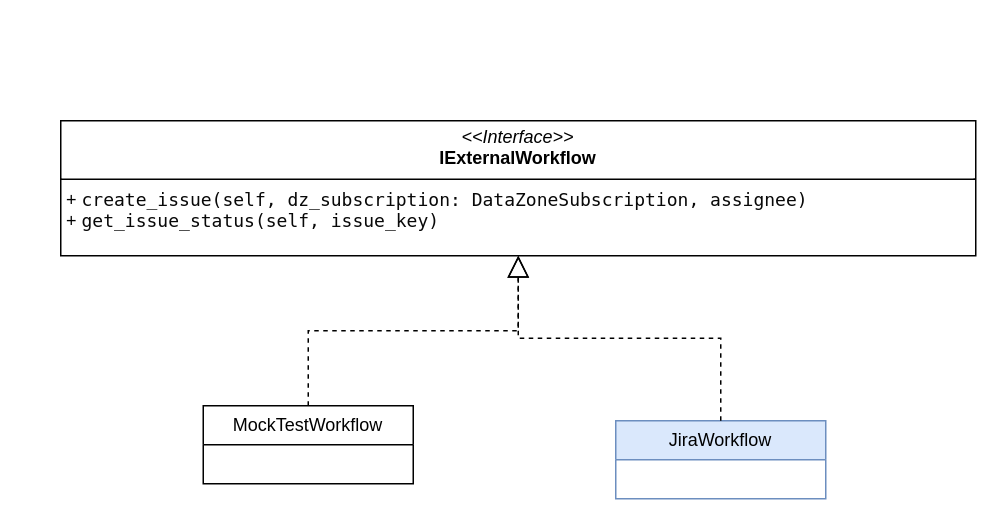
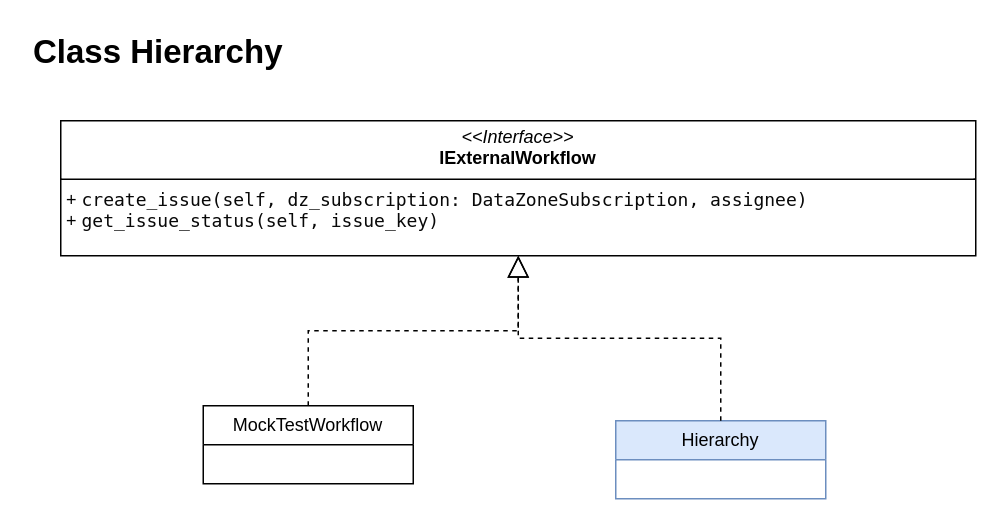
none -> (376, 53)
(721, 440) -> (721, 440)
